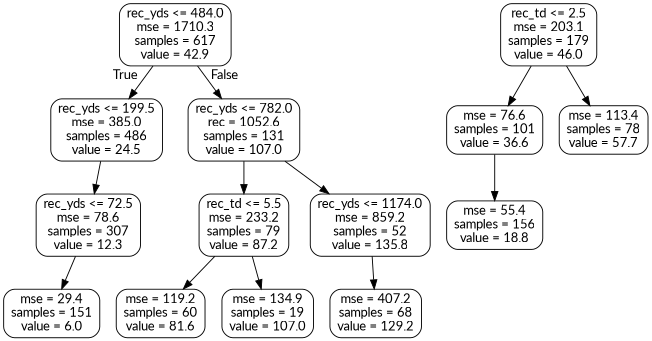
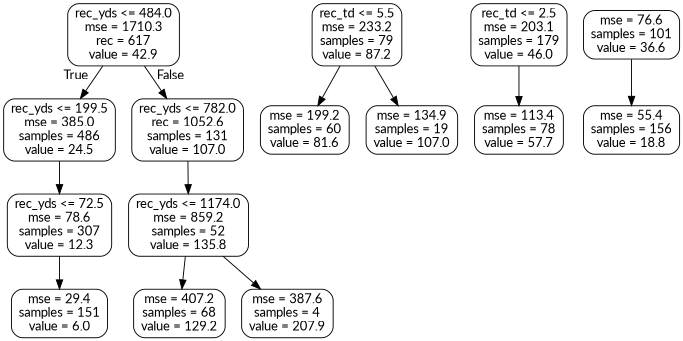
(175, 35) -> (124, 35)
(522, 82) -> none
(244, 173) -> none
(161, 313) -> (305, 130)
none -> (287, 313)
